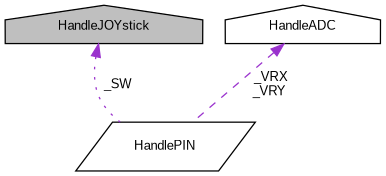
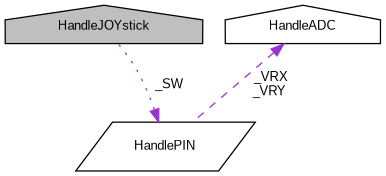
(98, 93) -> (140, 75)
